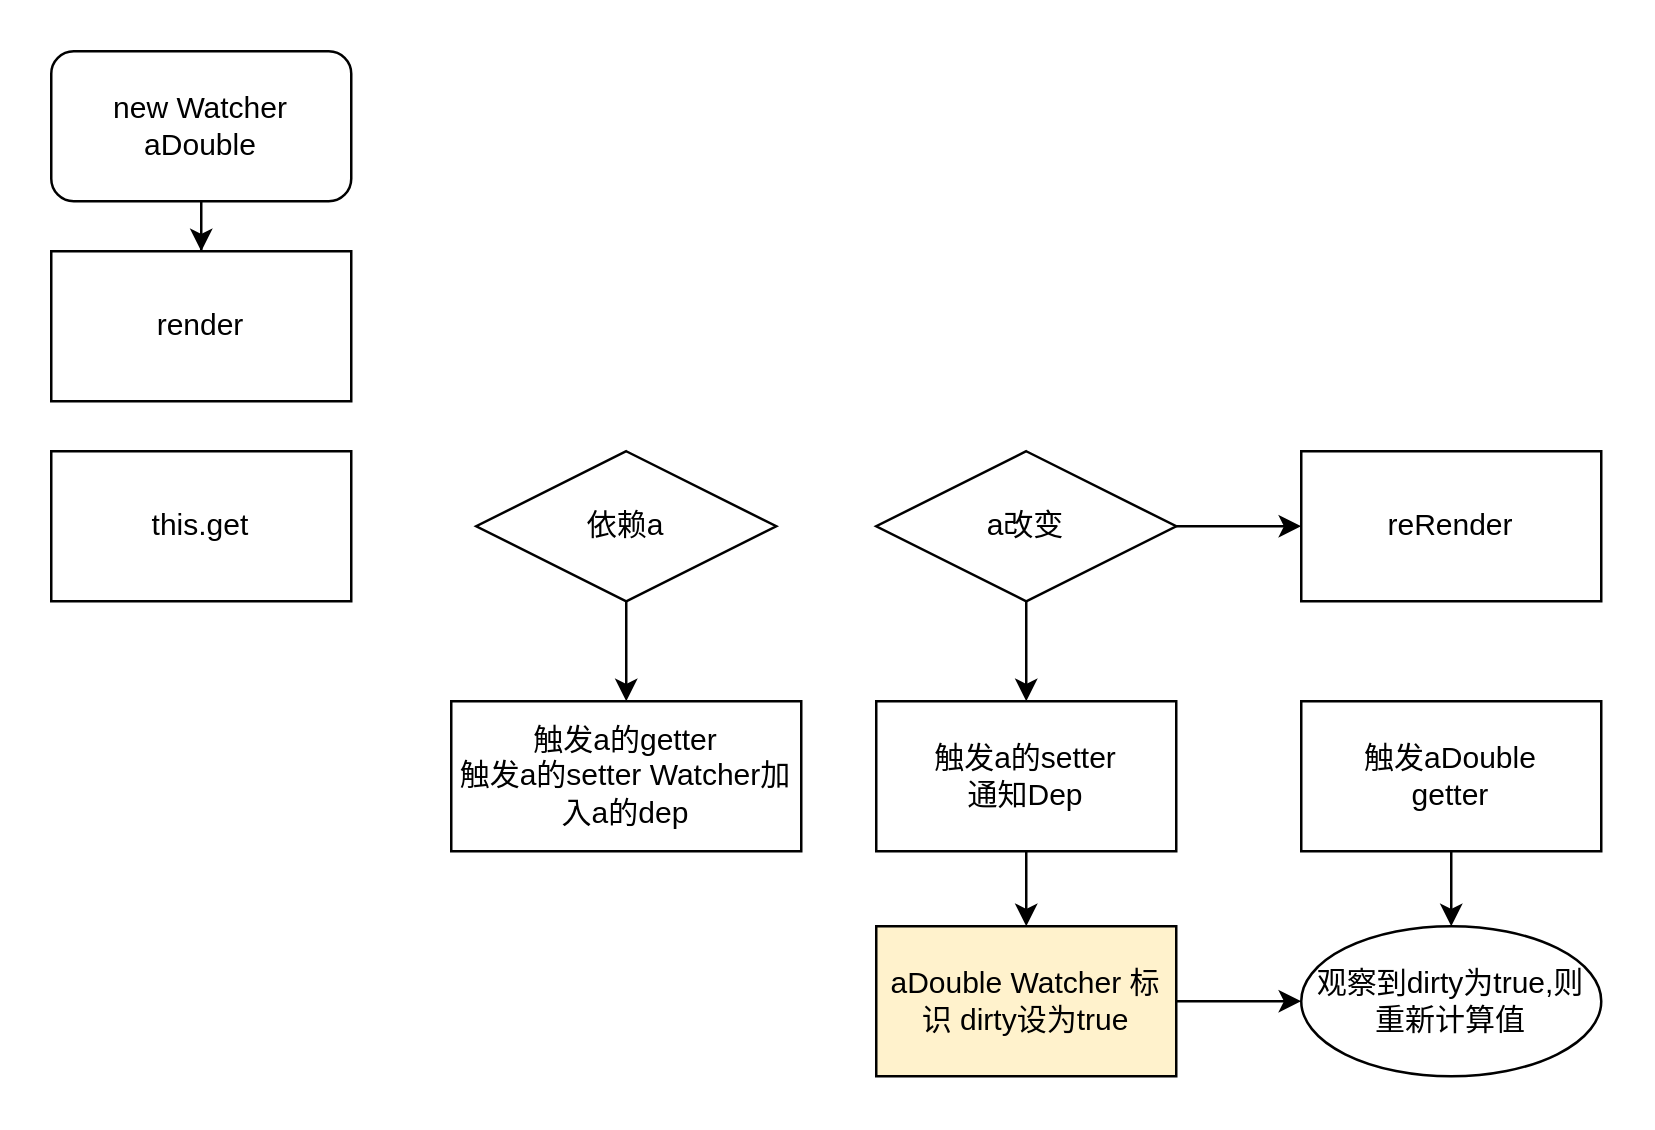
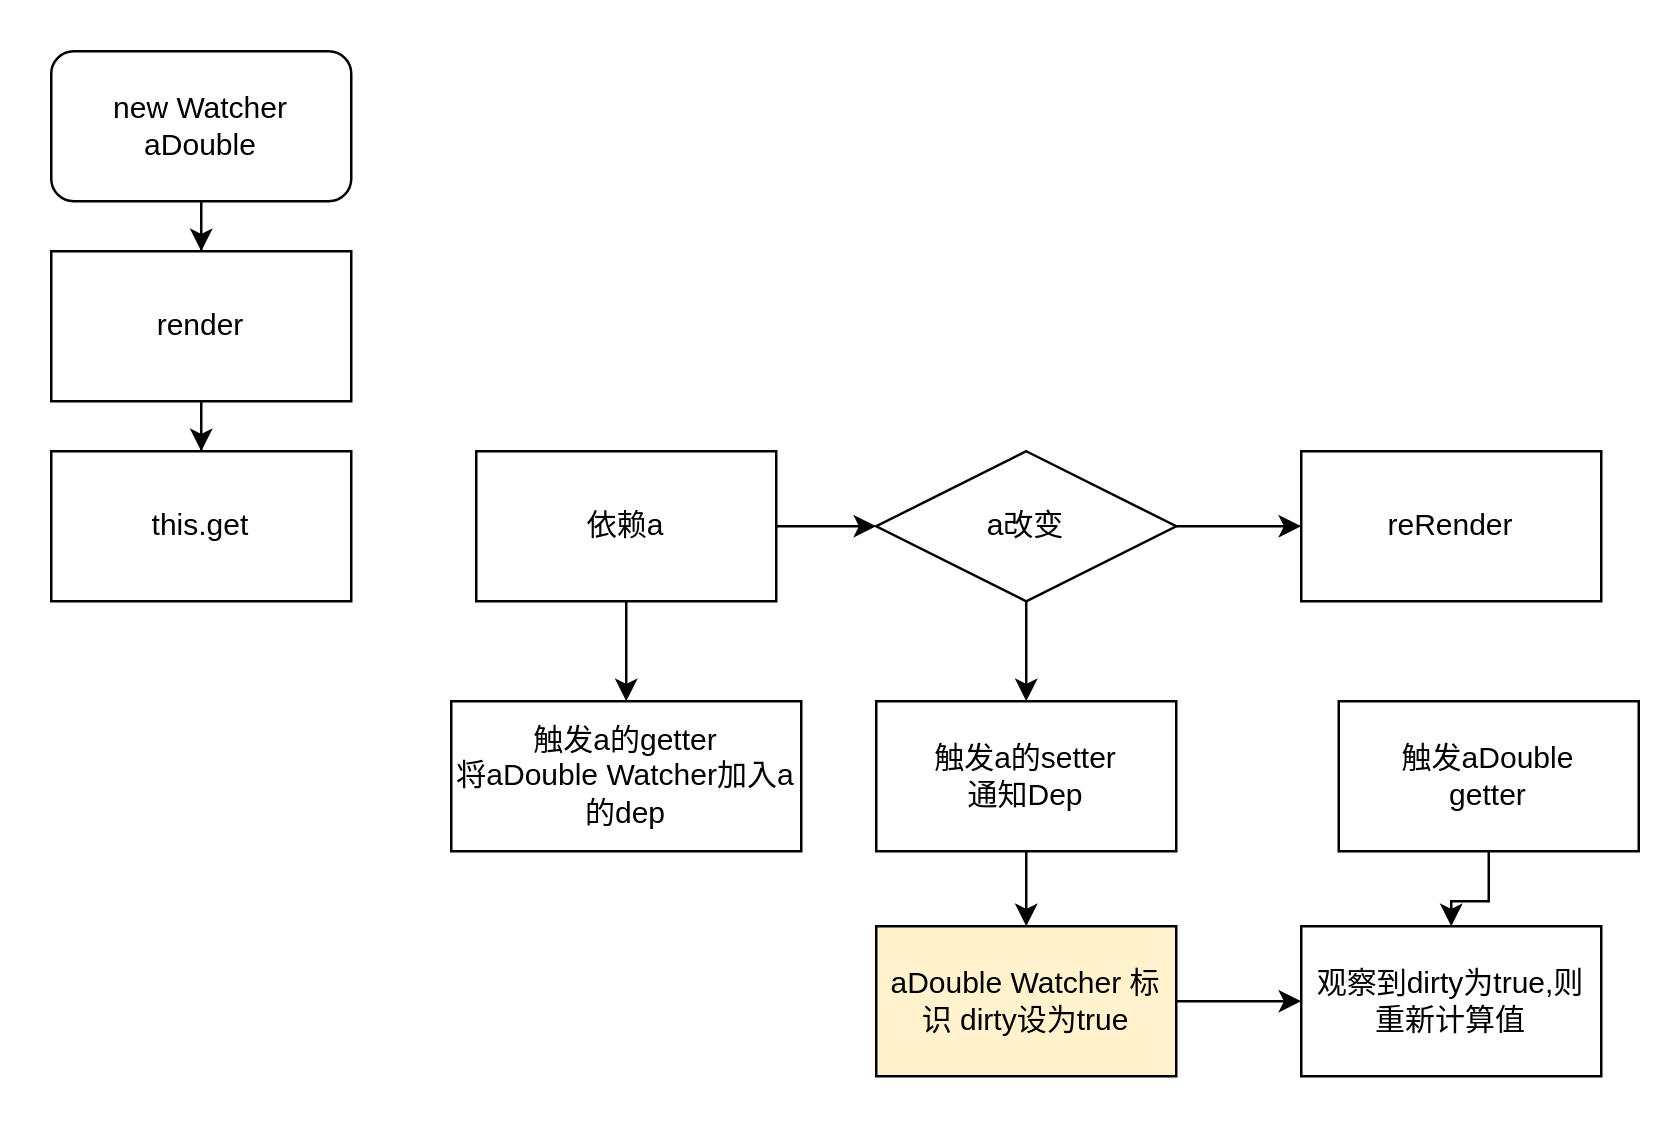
none -> (201, 434)
(626, 526) -> (626, 526)
none -> (818, 526)
(626, 776) -> (626, 776)
(1451, 776) -> (1489, 776)
(1451, 1001) -> (1451, 1001)
